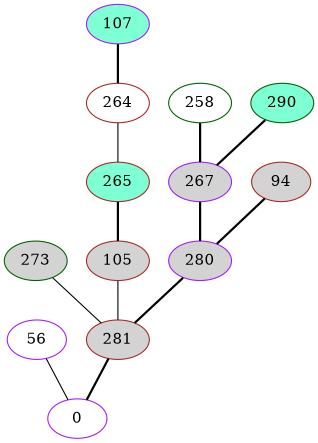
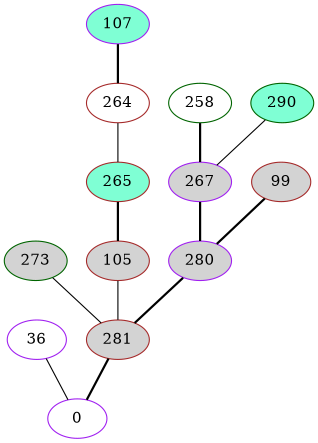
(241, 143) -> (241, 143)
(281, 182) -> (281, 182)
(37, 340) -> (37, 340)
